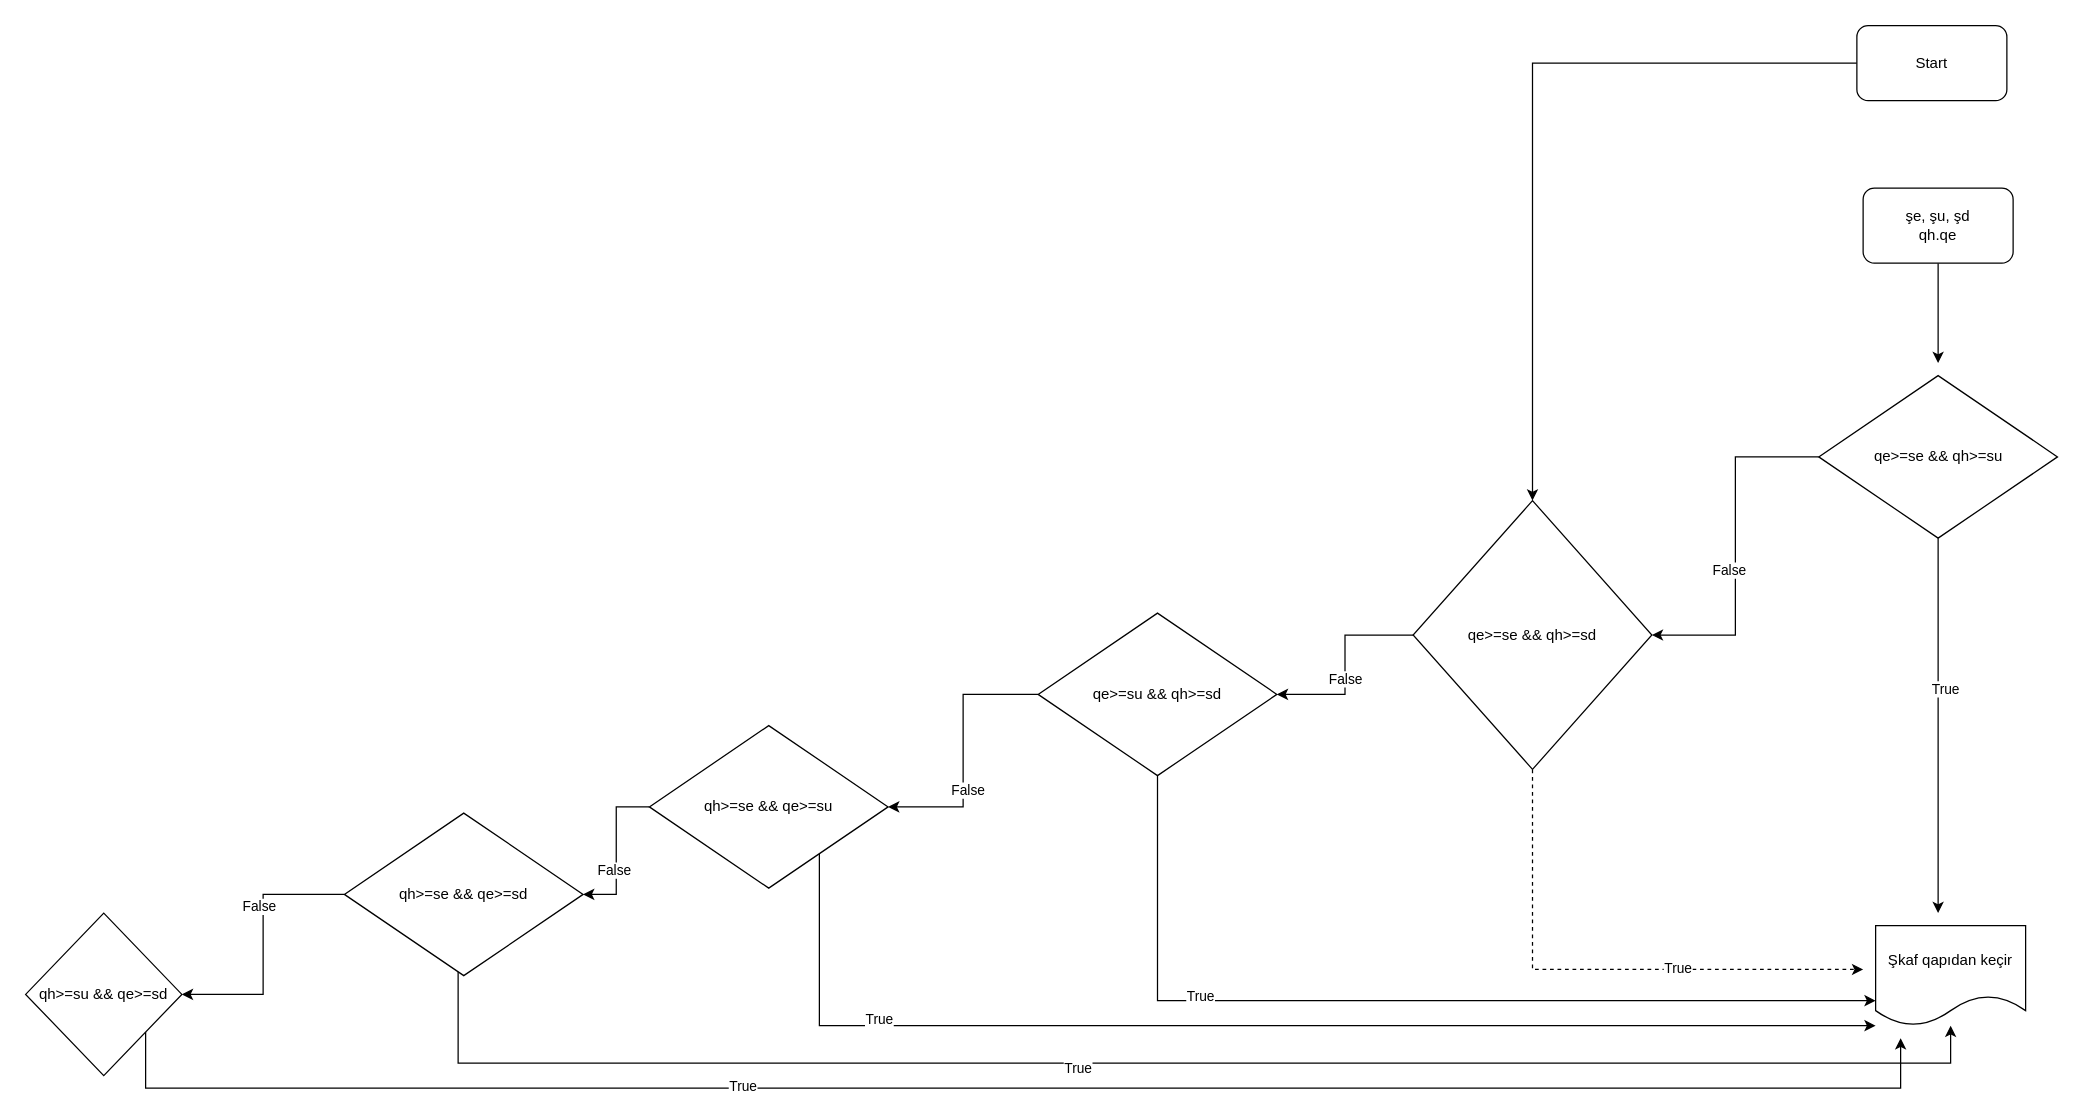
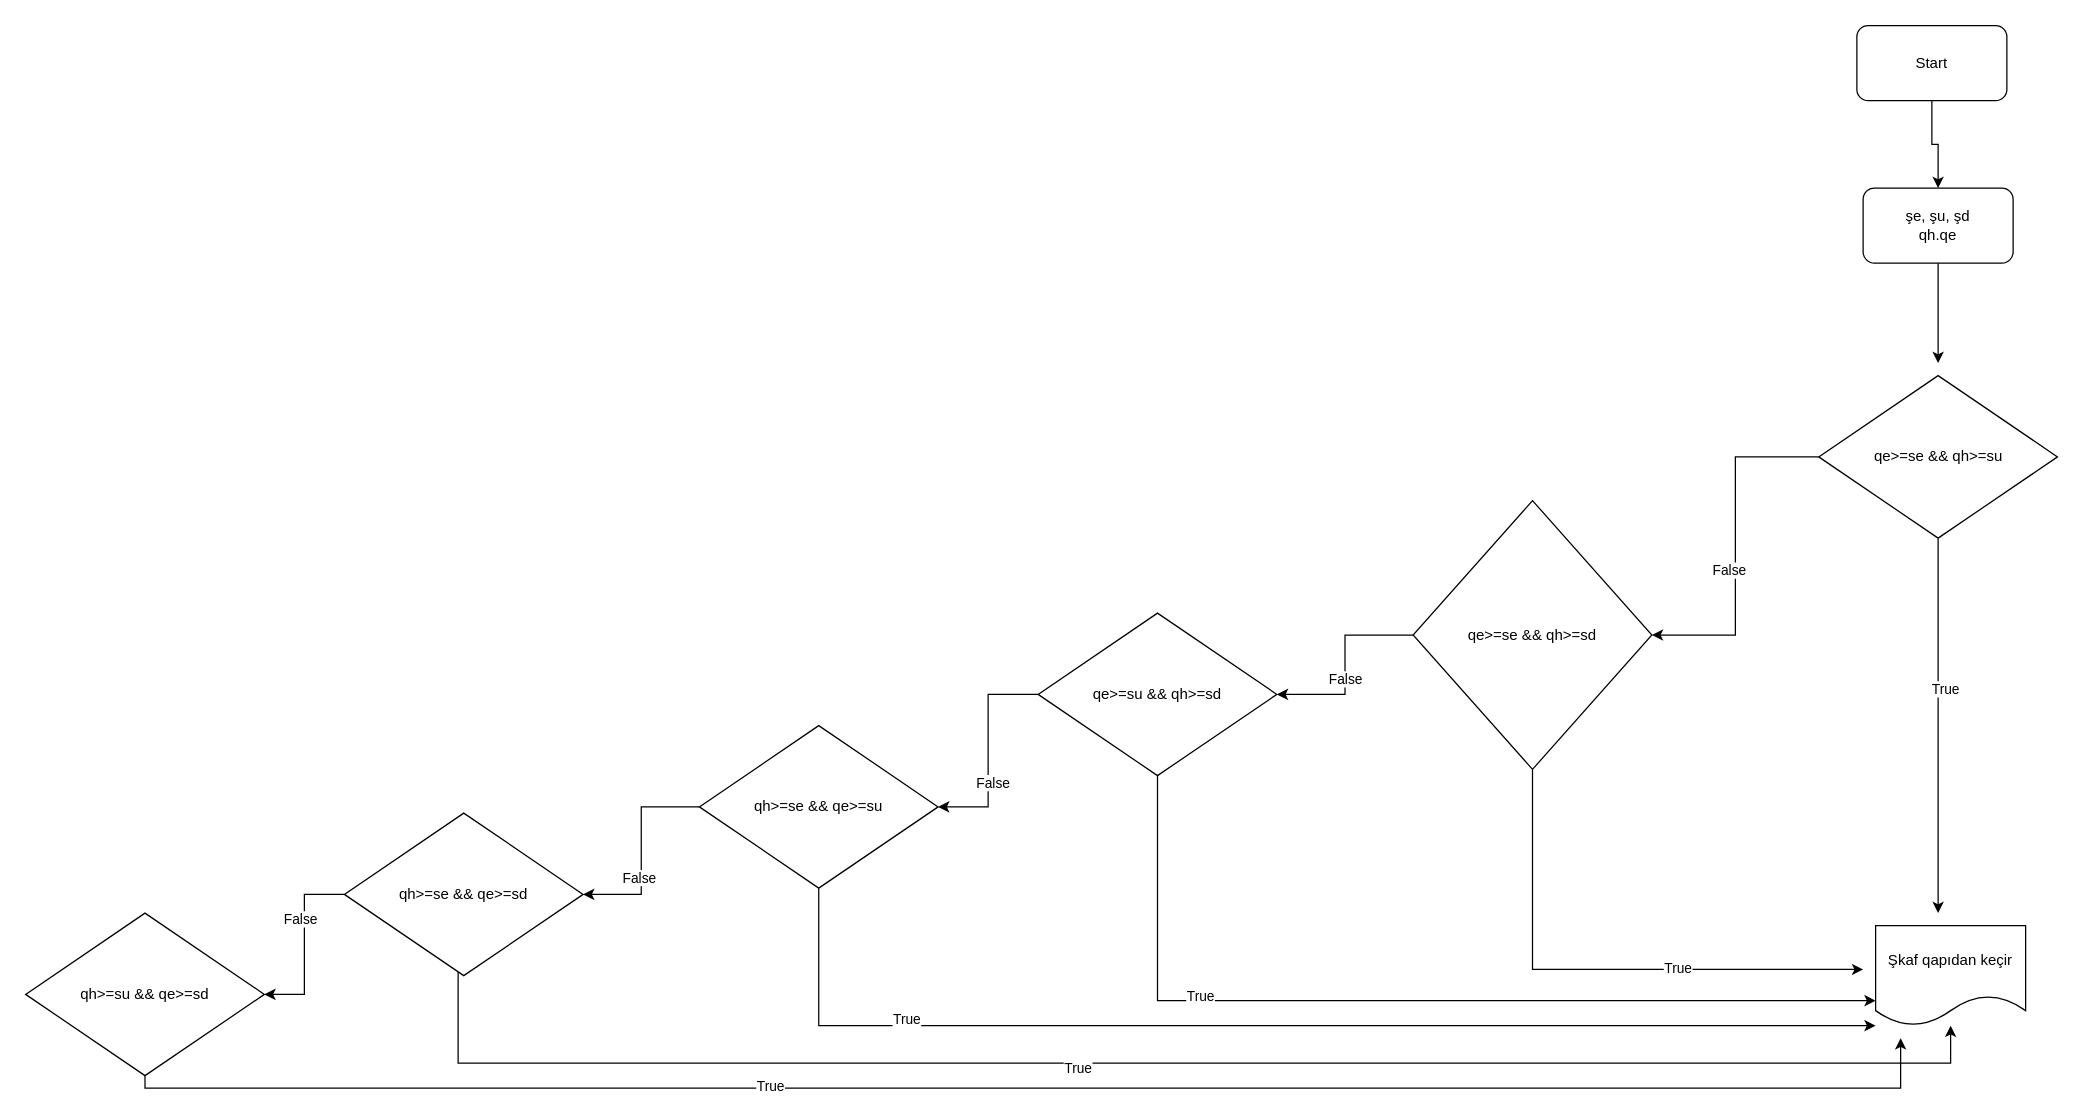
(1533, 115) -> (1932, 143)
(769, 807) -> (819, 807)
(1533, 935) -> (1533, 935)
(104, 994) -> (145, 994)
